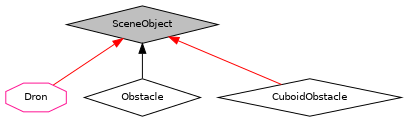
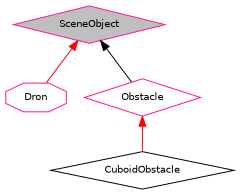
(142, 25) -> (89, 25)
(230, 63) -> (142, 139)
(142, 97) -> (142, 97)
